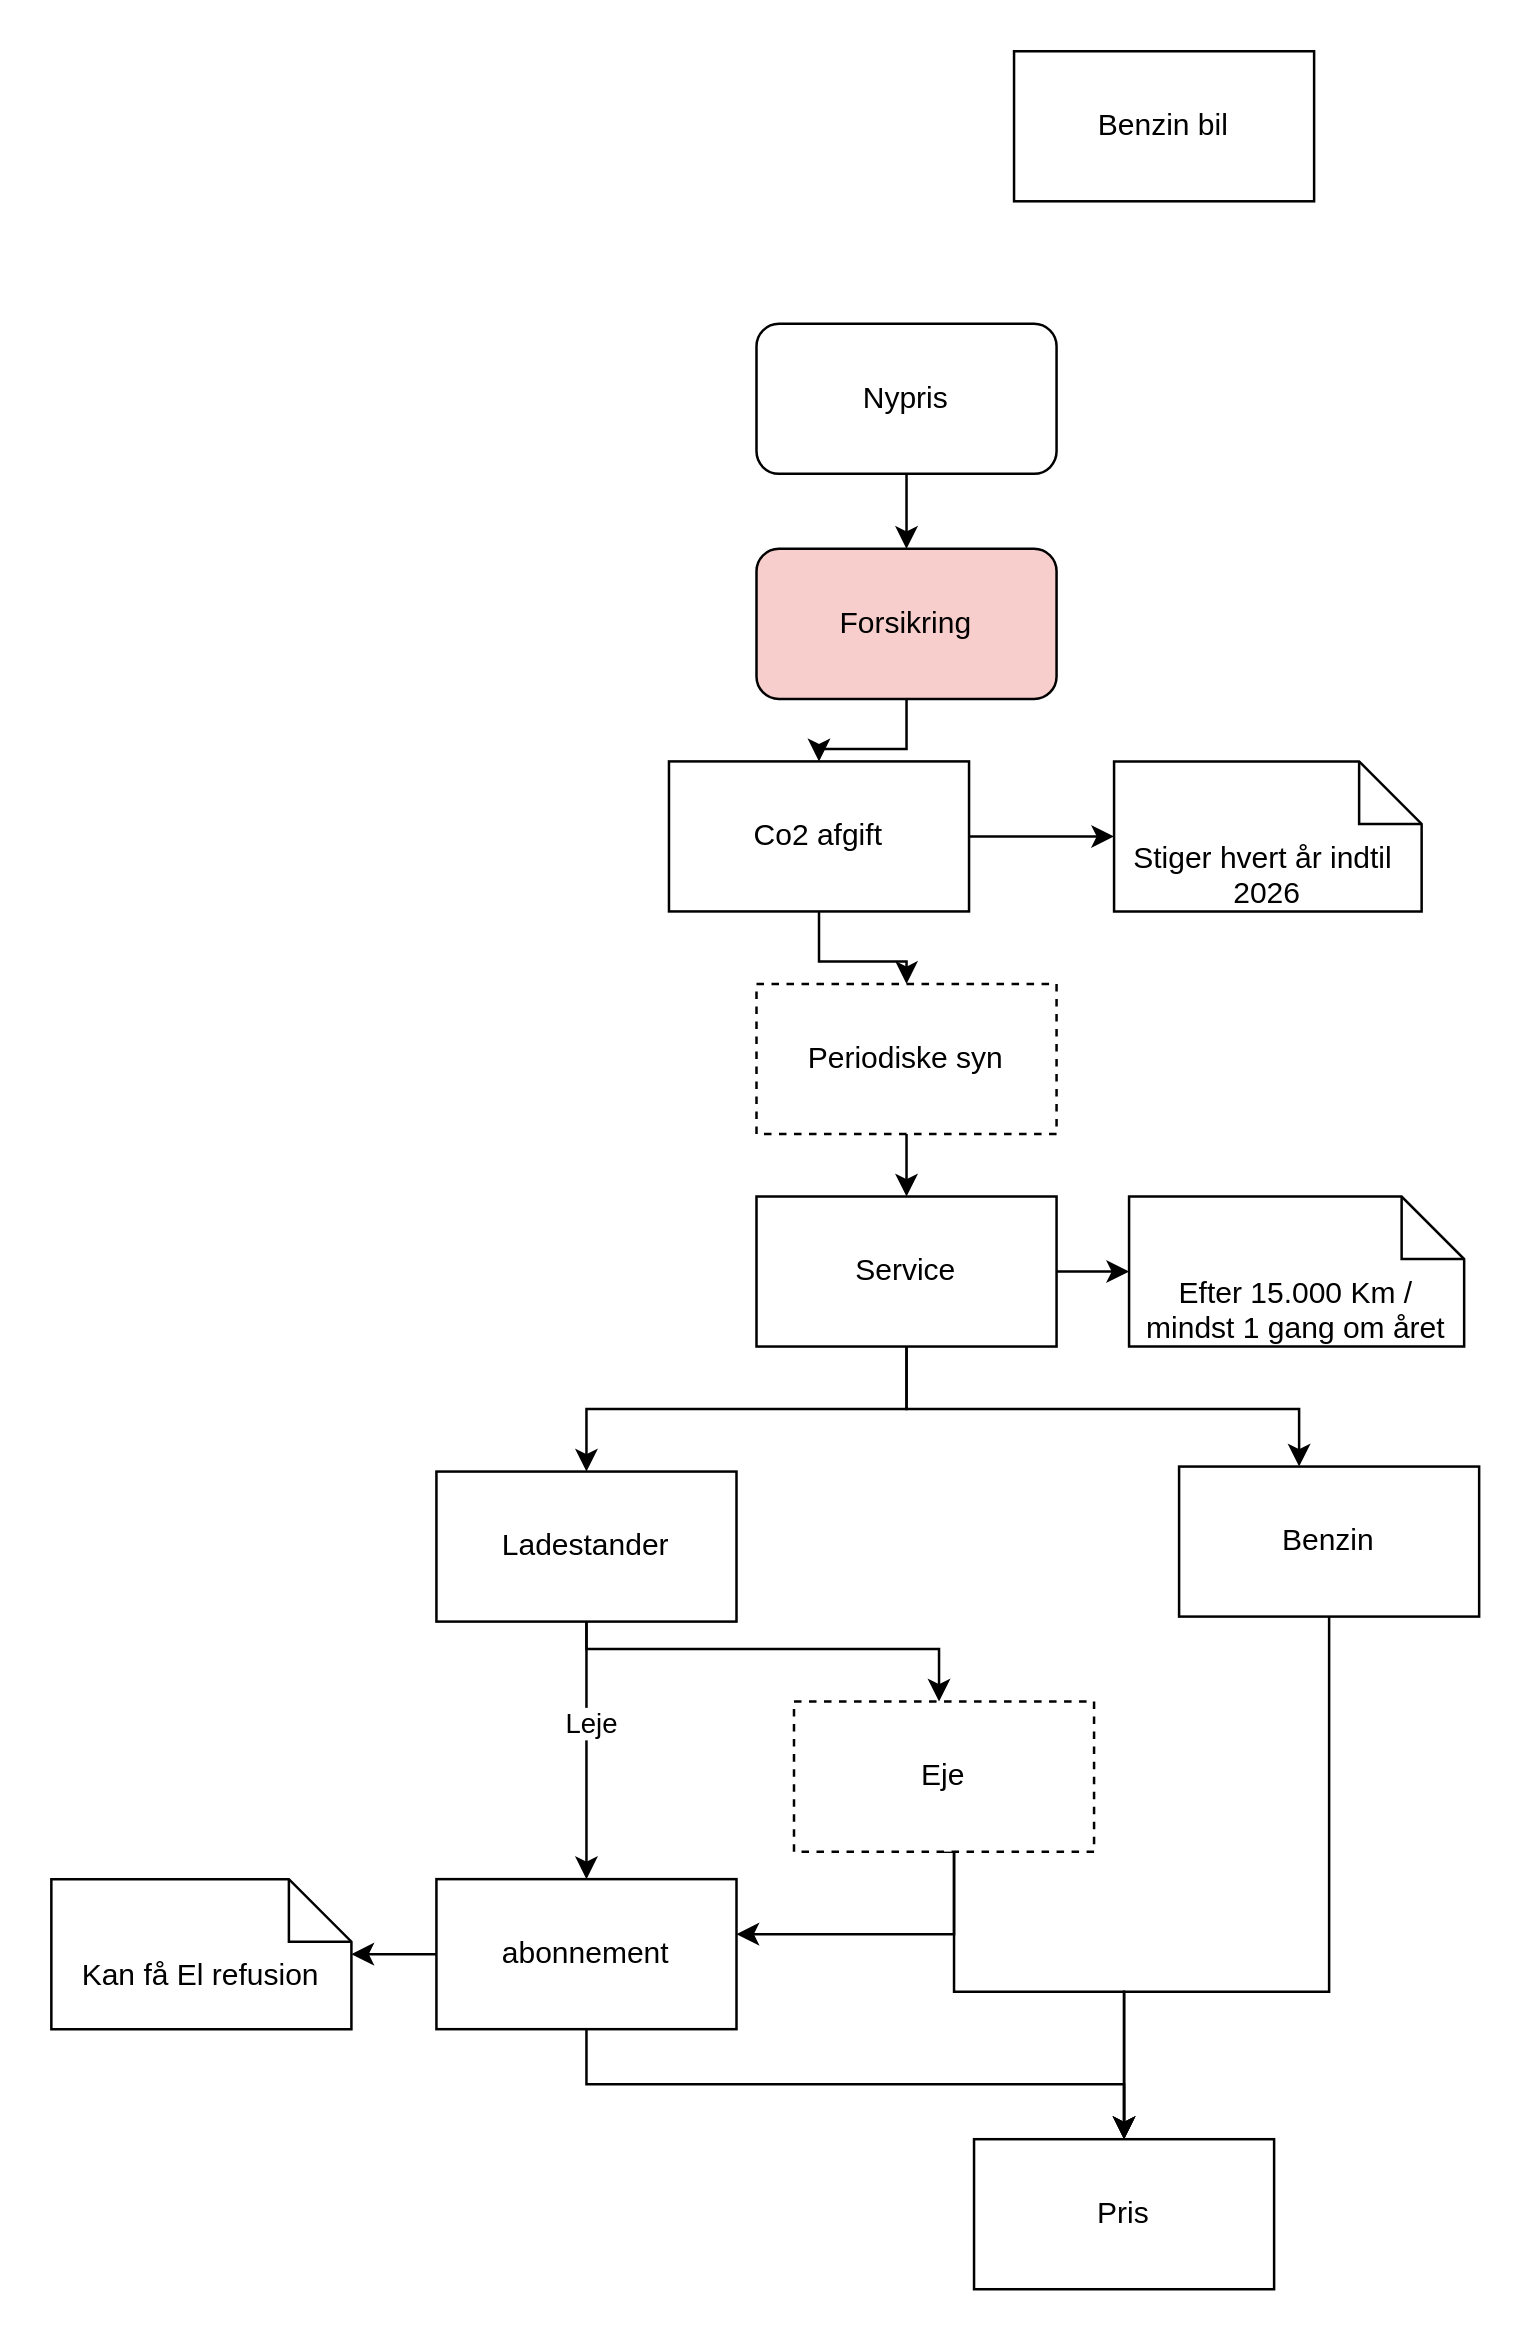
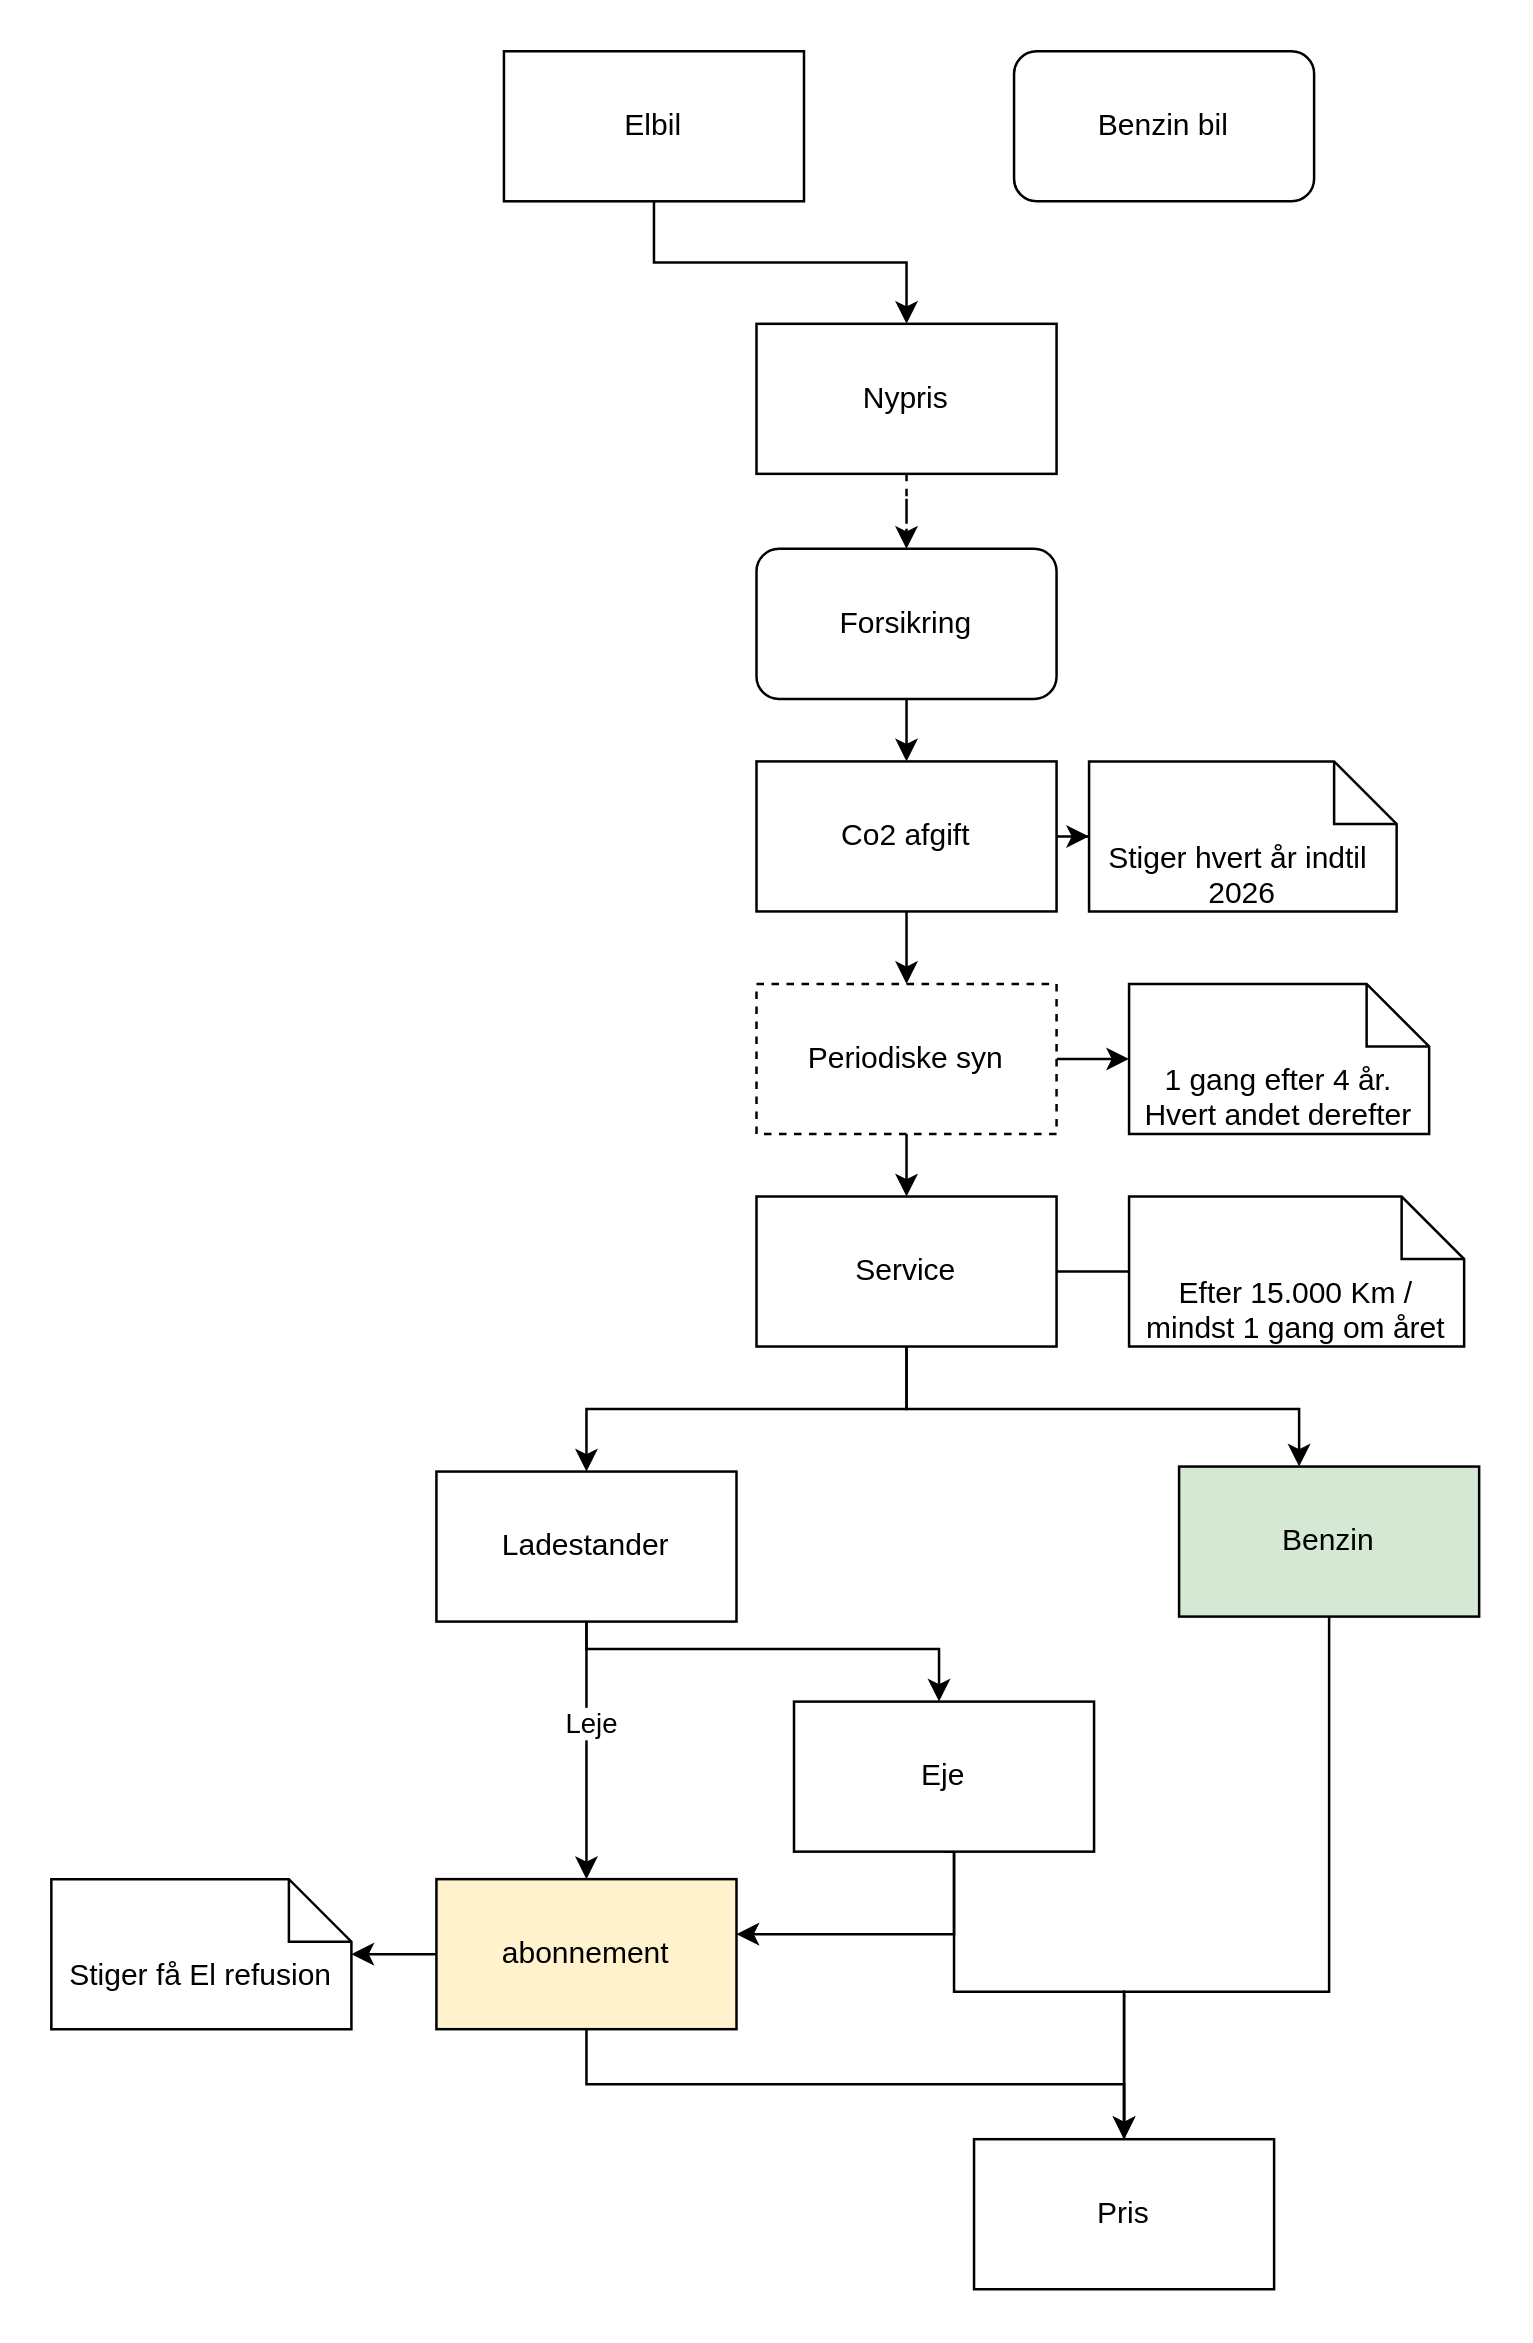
none -> (654, 126)
(1164, 126) -> (1164, 126)
none -> (772, 263)
(906, 399) -> (906, 399)
(906, 489) -> (906, 489)
(906, 624) -> (906, 624)
(819, 836) -> (906, 836)
(1268, 836) -> (1243, 836)
none -> (1101, 1059)
none -> (1279, 1059)
(1111, 1271) -> (1117, 1271)
(1329, 1541) -> (1329, 1541)
(1329, 1616) -> (1124, 2135)
(944, 1776) -> (944, 1776)
(586, 1954) -> (586, 1954)
(201, 1977) -> (201, 1995)
